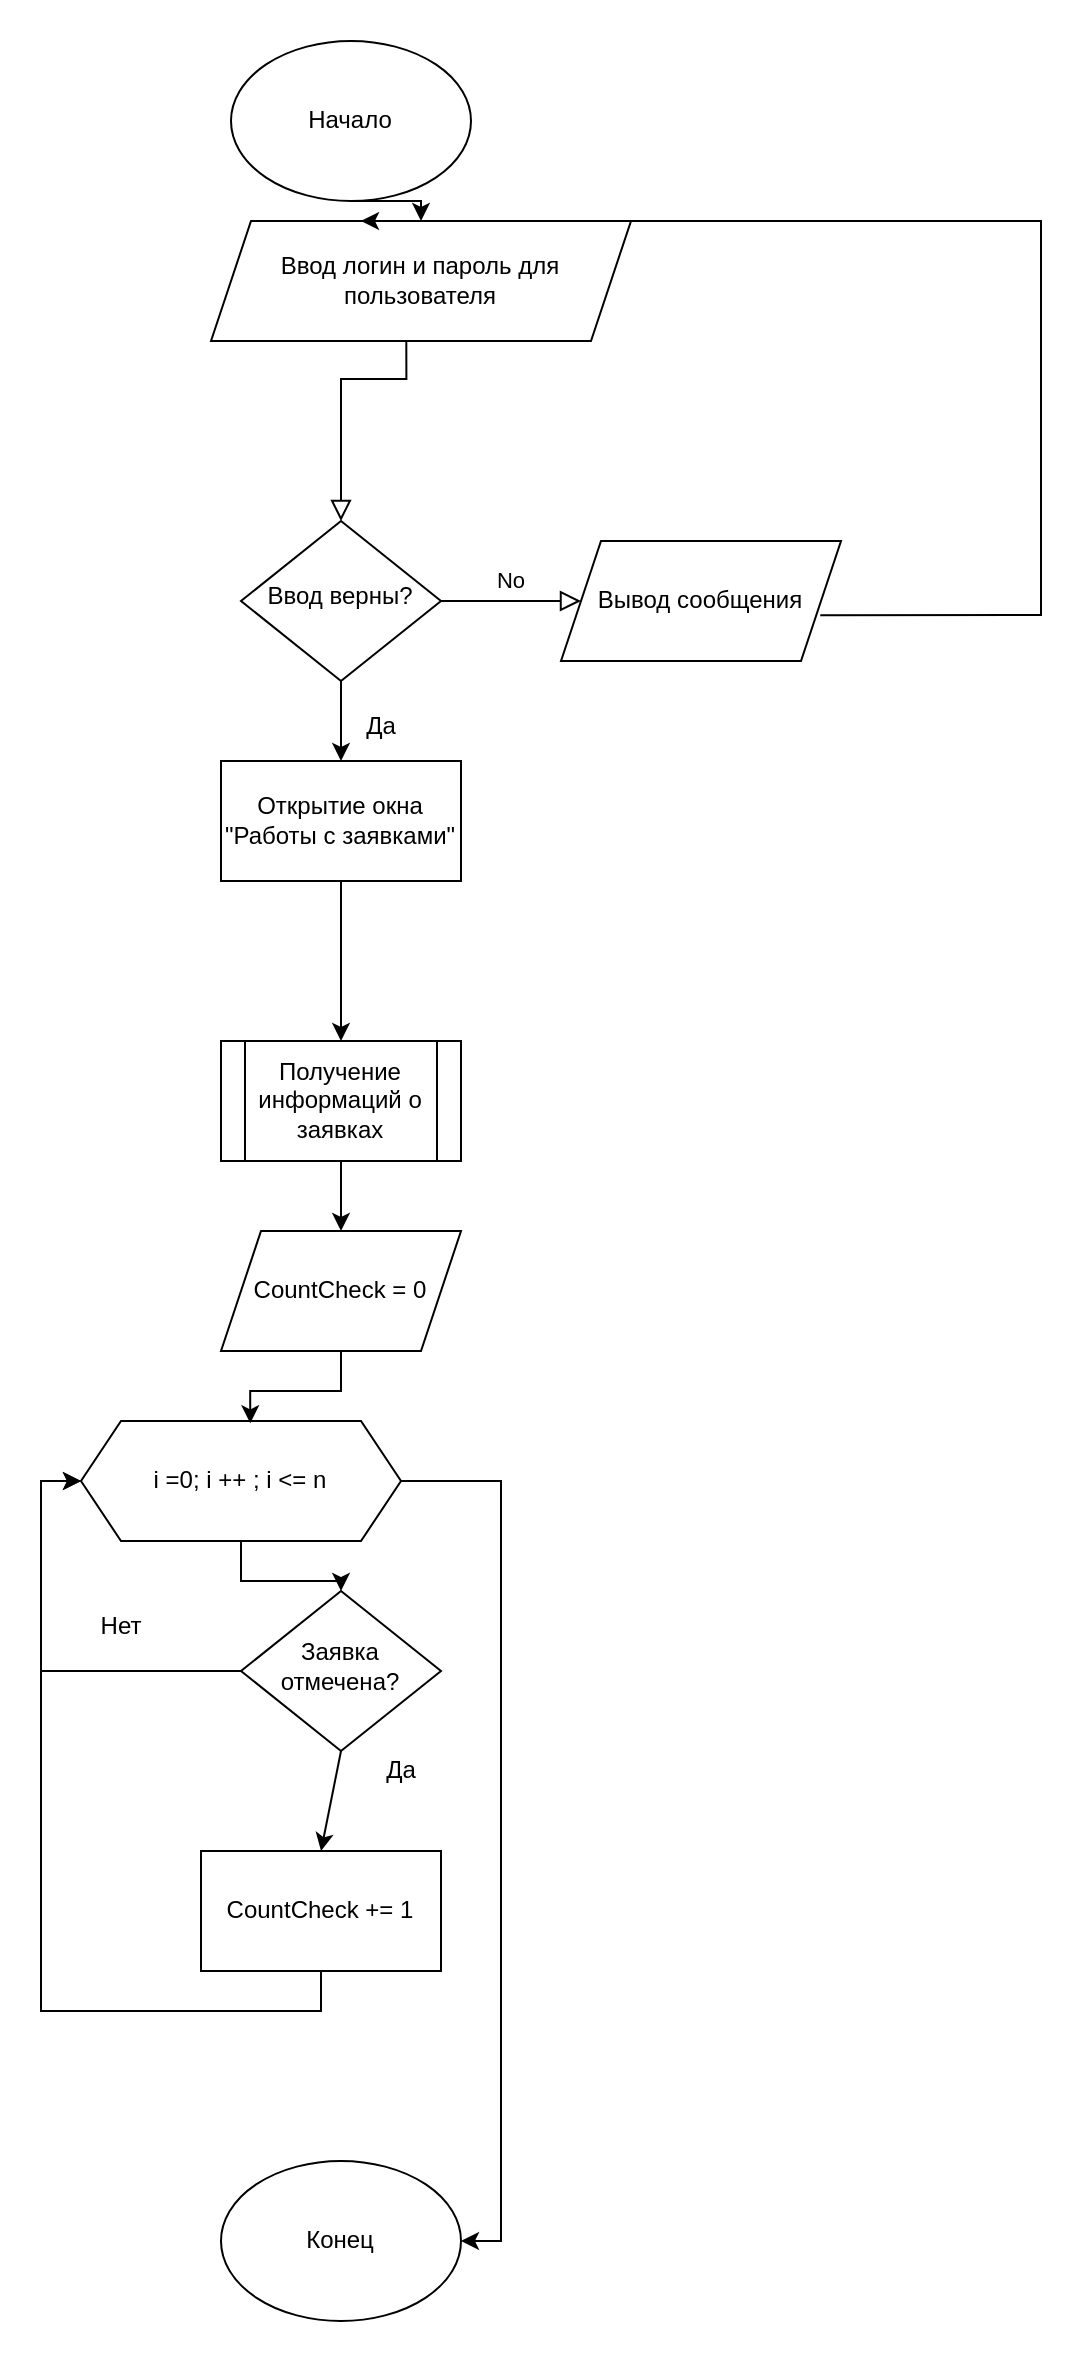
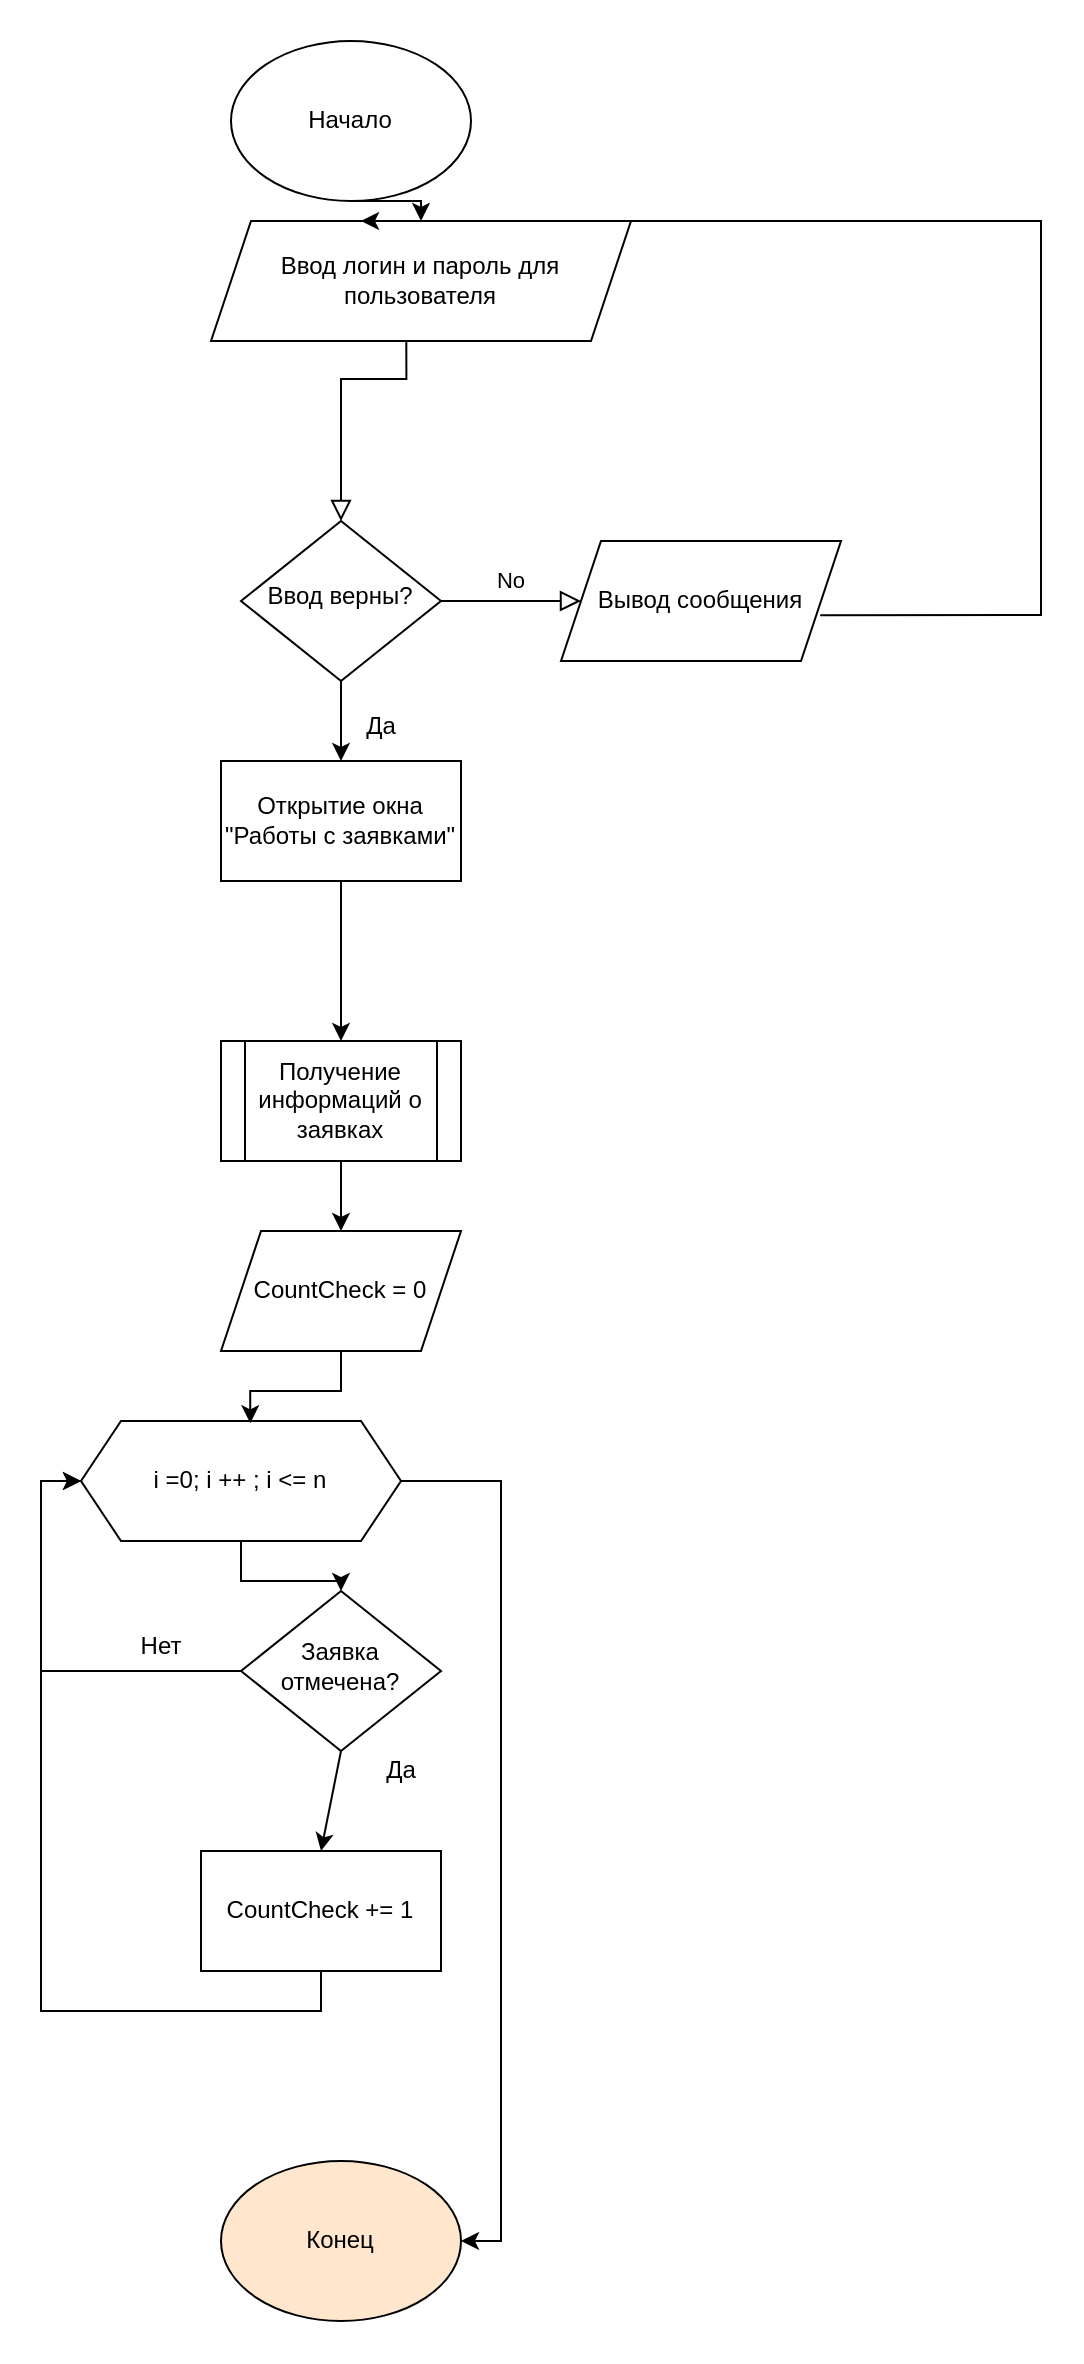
(121, 1627) -> (161, 1647)
(341, 2241) -> (341, 2241)
